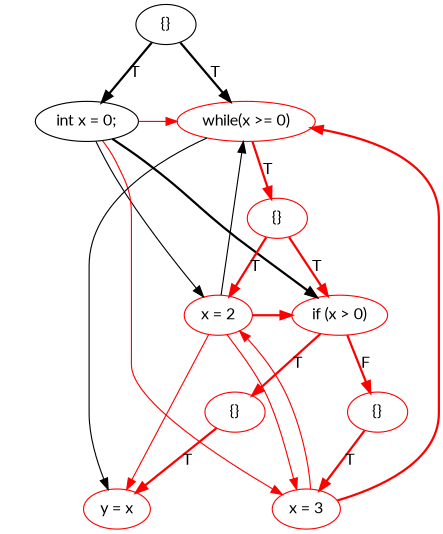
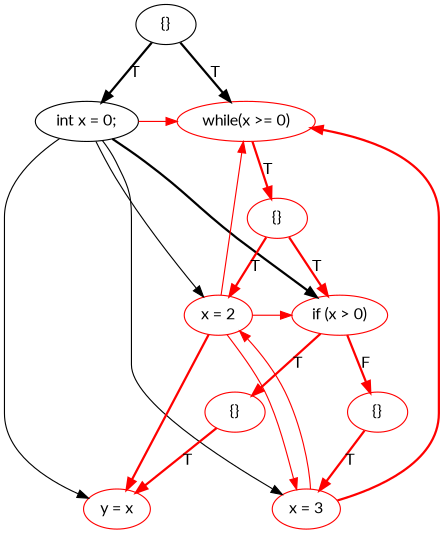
(231, 224) -> (231, 224)
(89, 282) -> (4, 323)
(266, 315) -> (266, 315)
(131, 345) -> (131, 345)
(170, 407) -> (170, 407)
